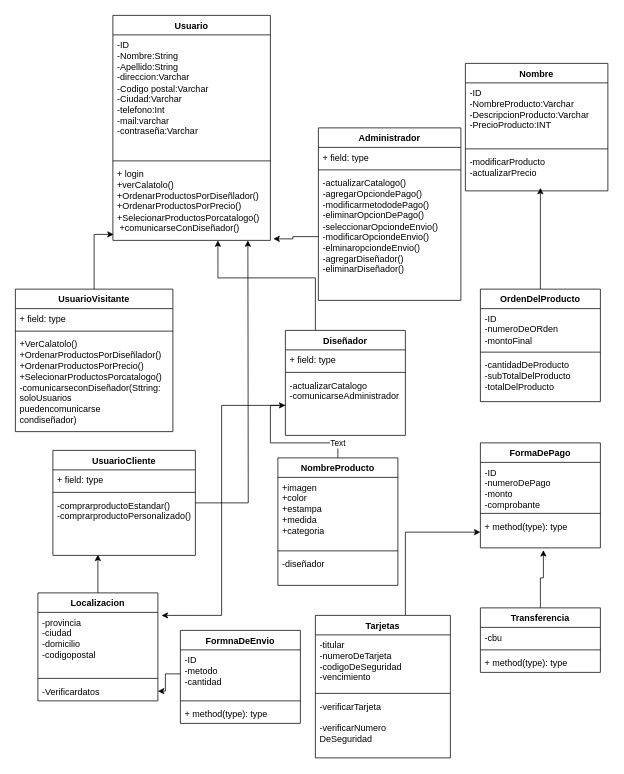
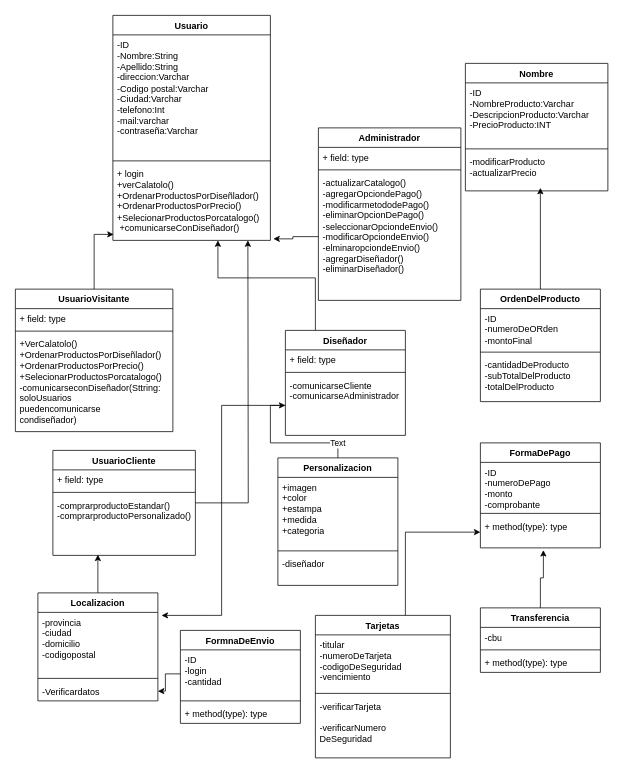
(346, 397) -> (346, 397)
(338, 469) -> (338, 469)
(206, 671) -> (206, 671)
